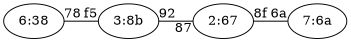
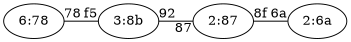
(34, 21) -> (34, 21)
(223, 21) -> (223, 21)
(317, 21) -> (317, 21)
